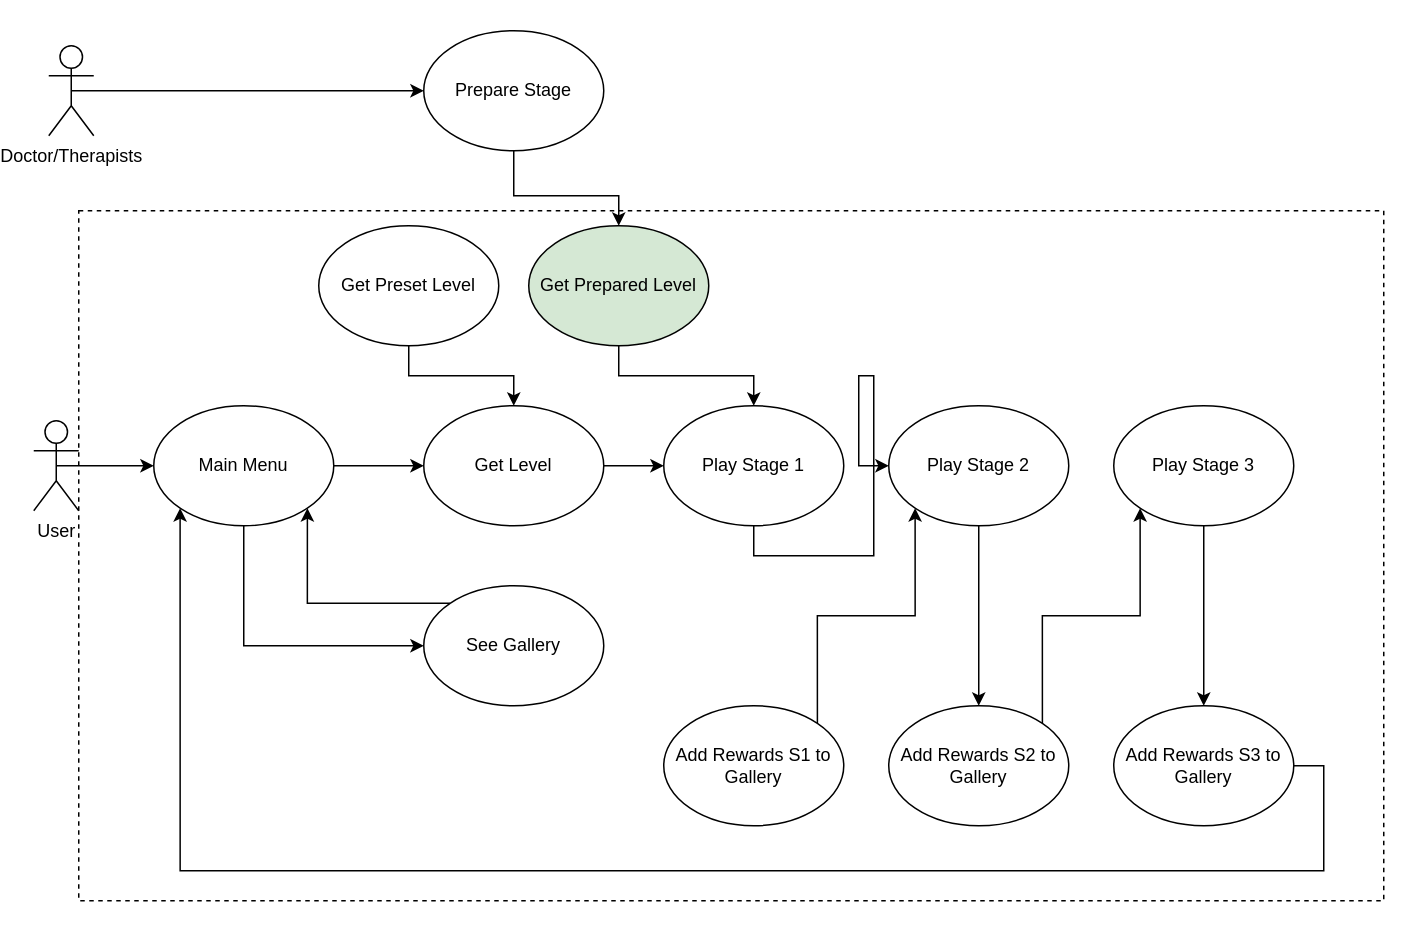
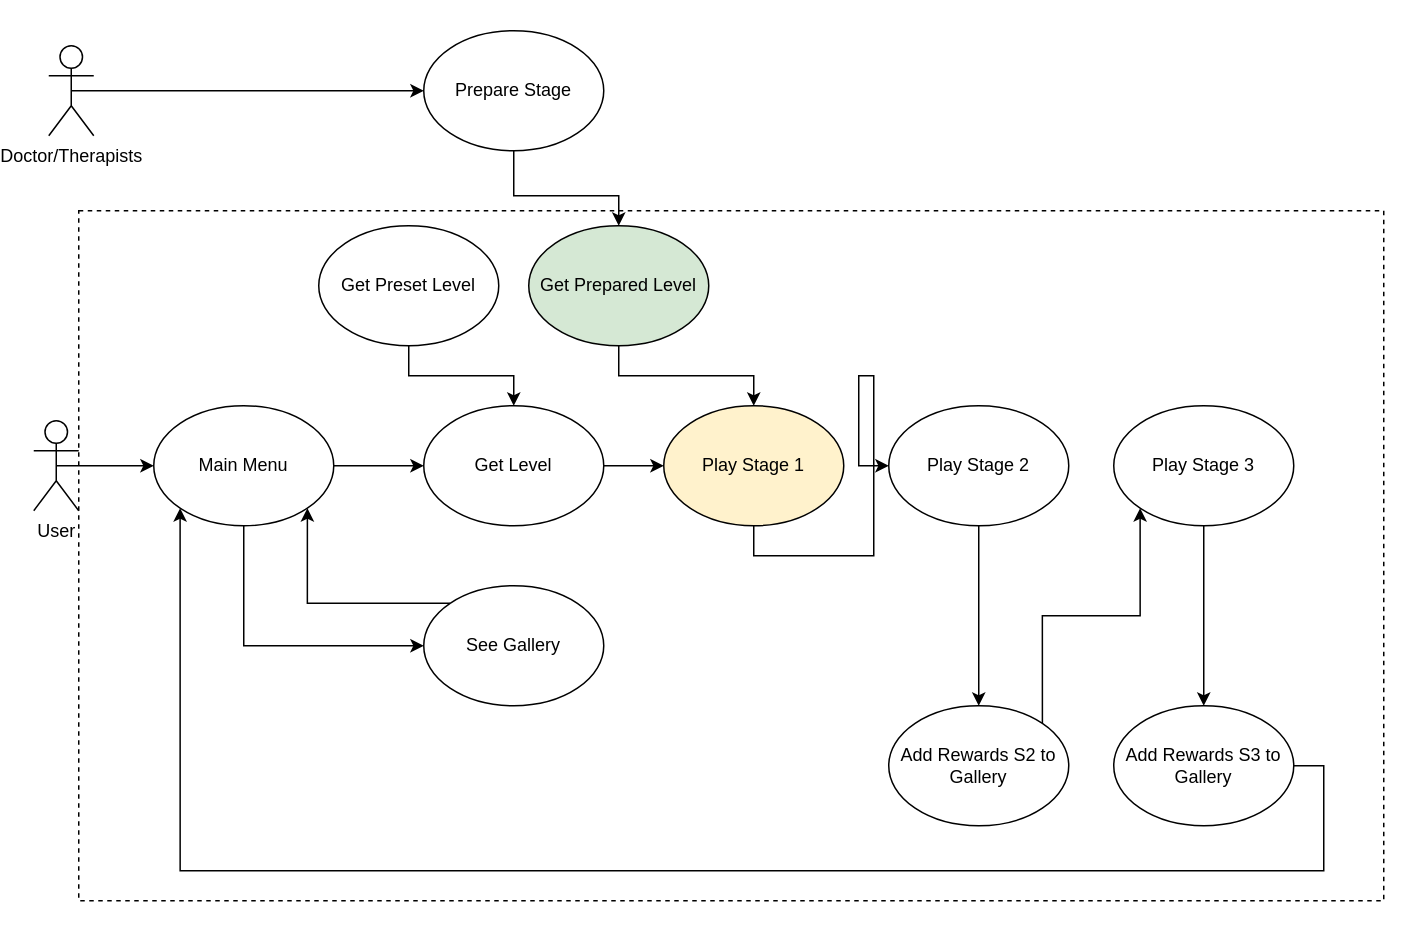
(754, 466) -> (754, 466)
(862, 616) -> none
(754, 766) -> none
